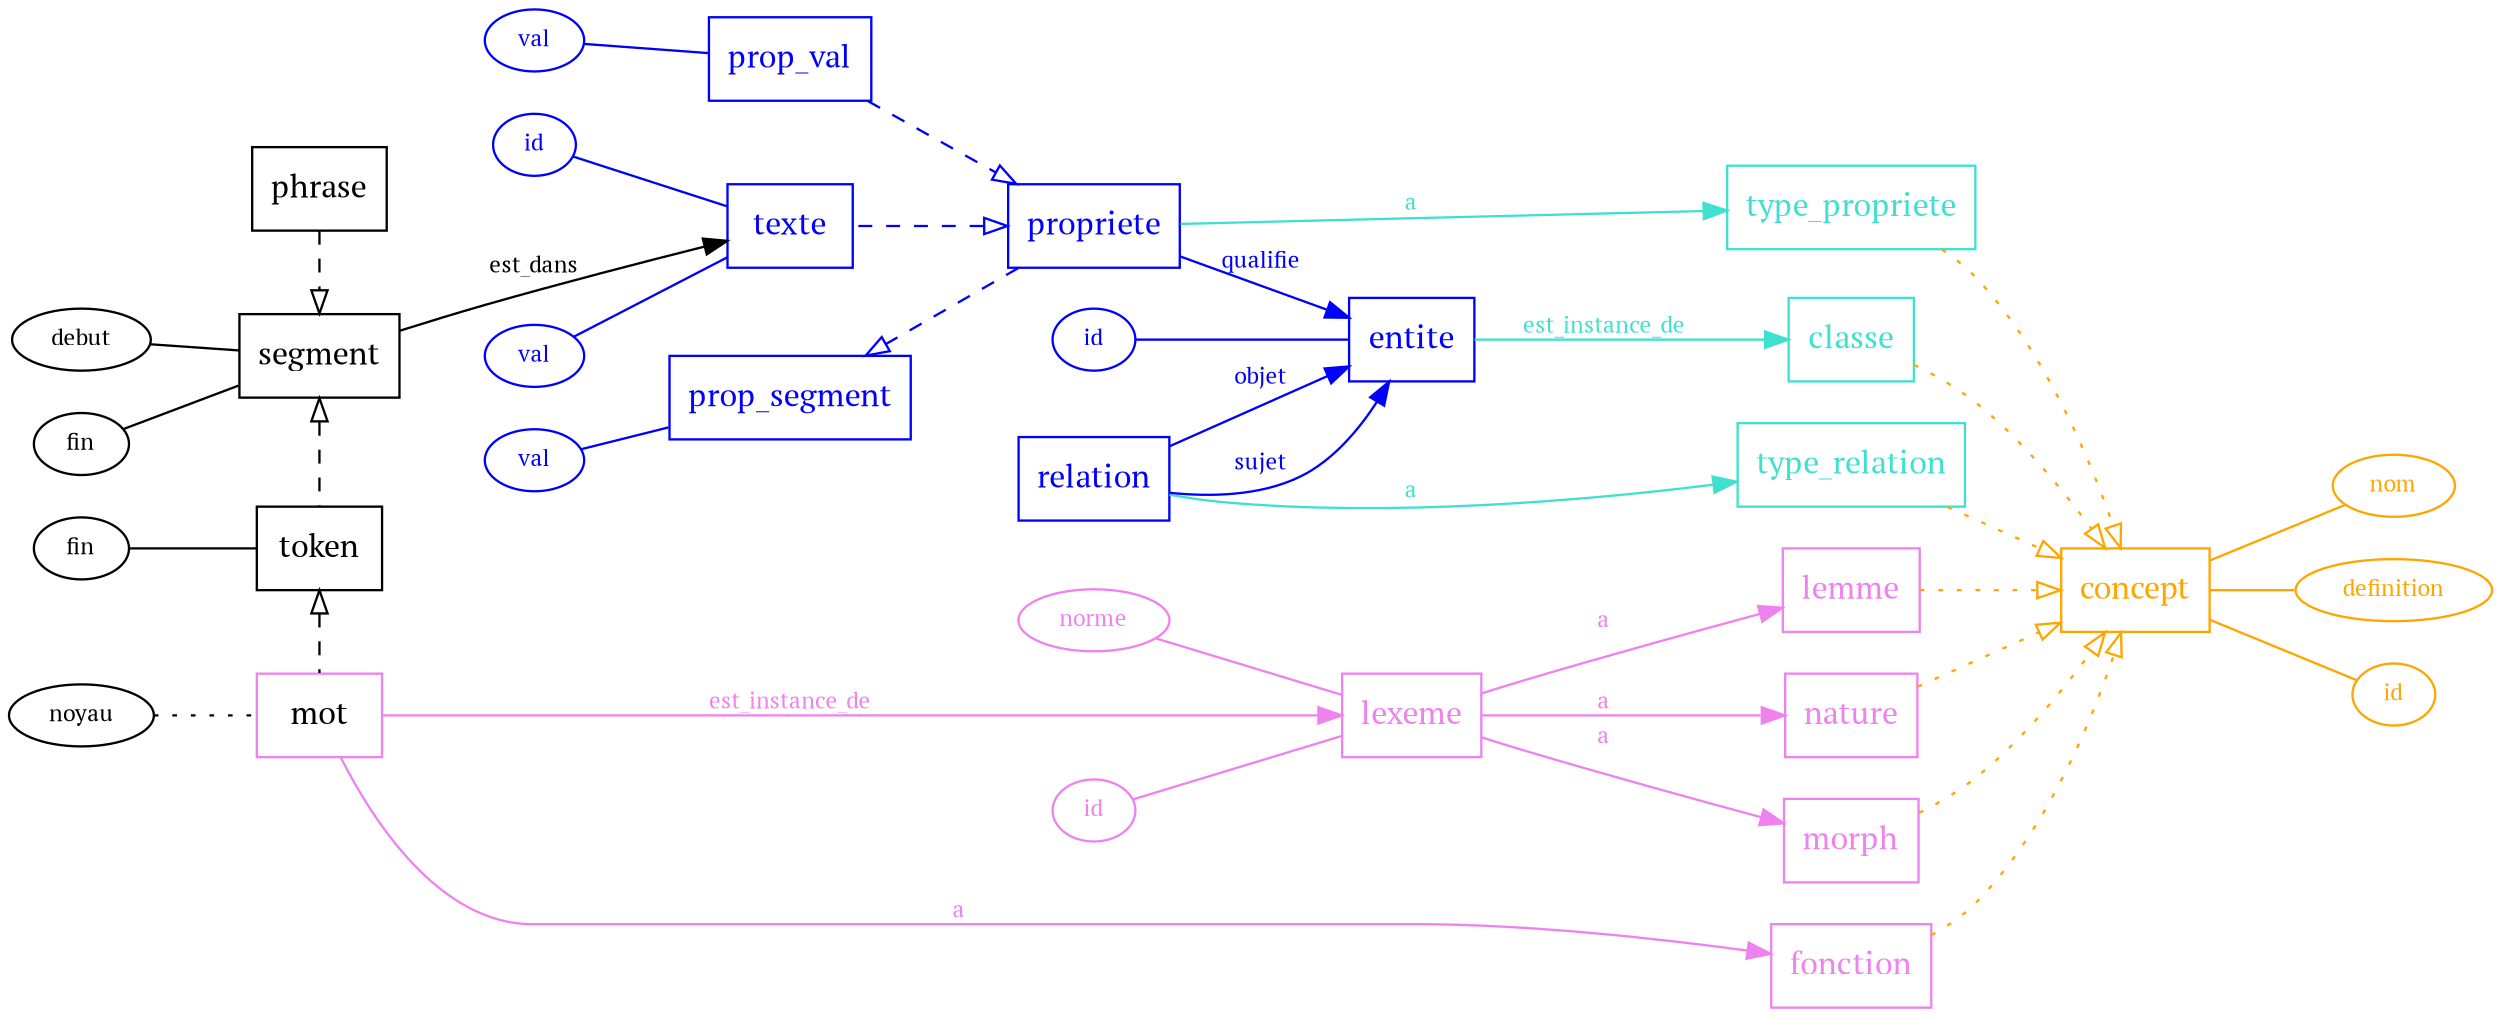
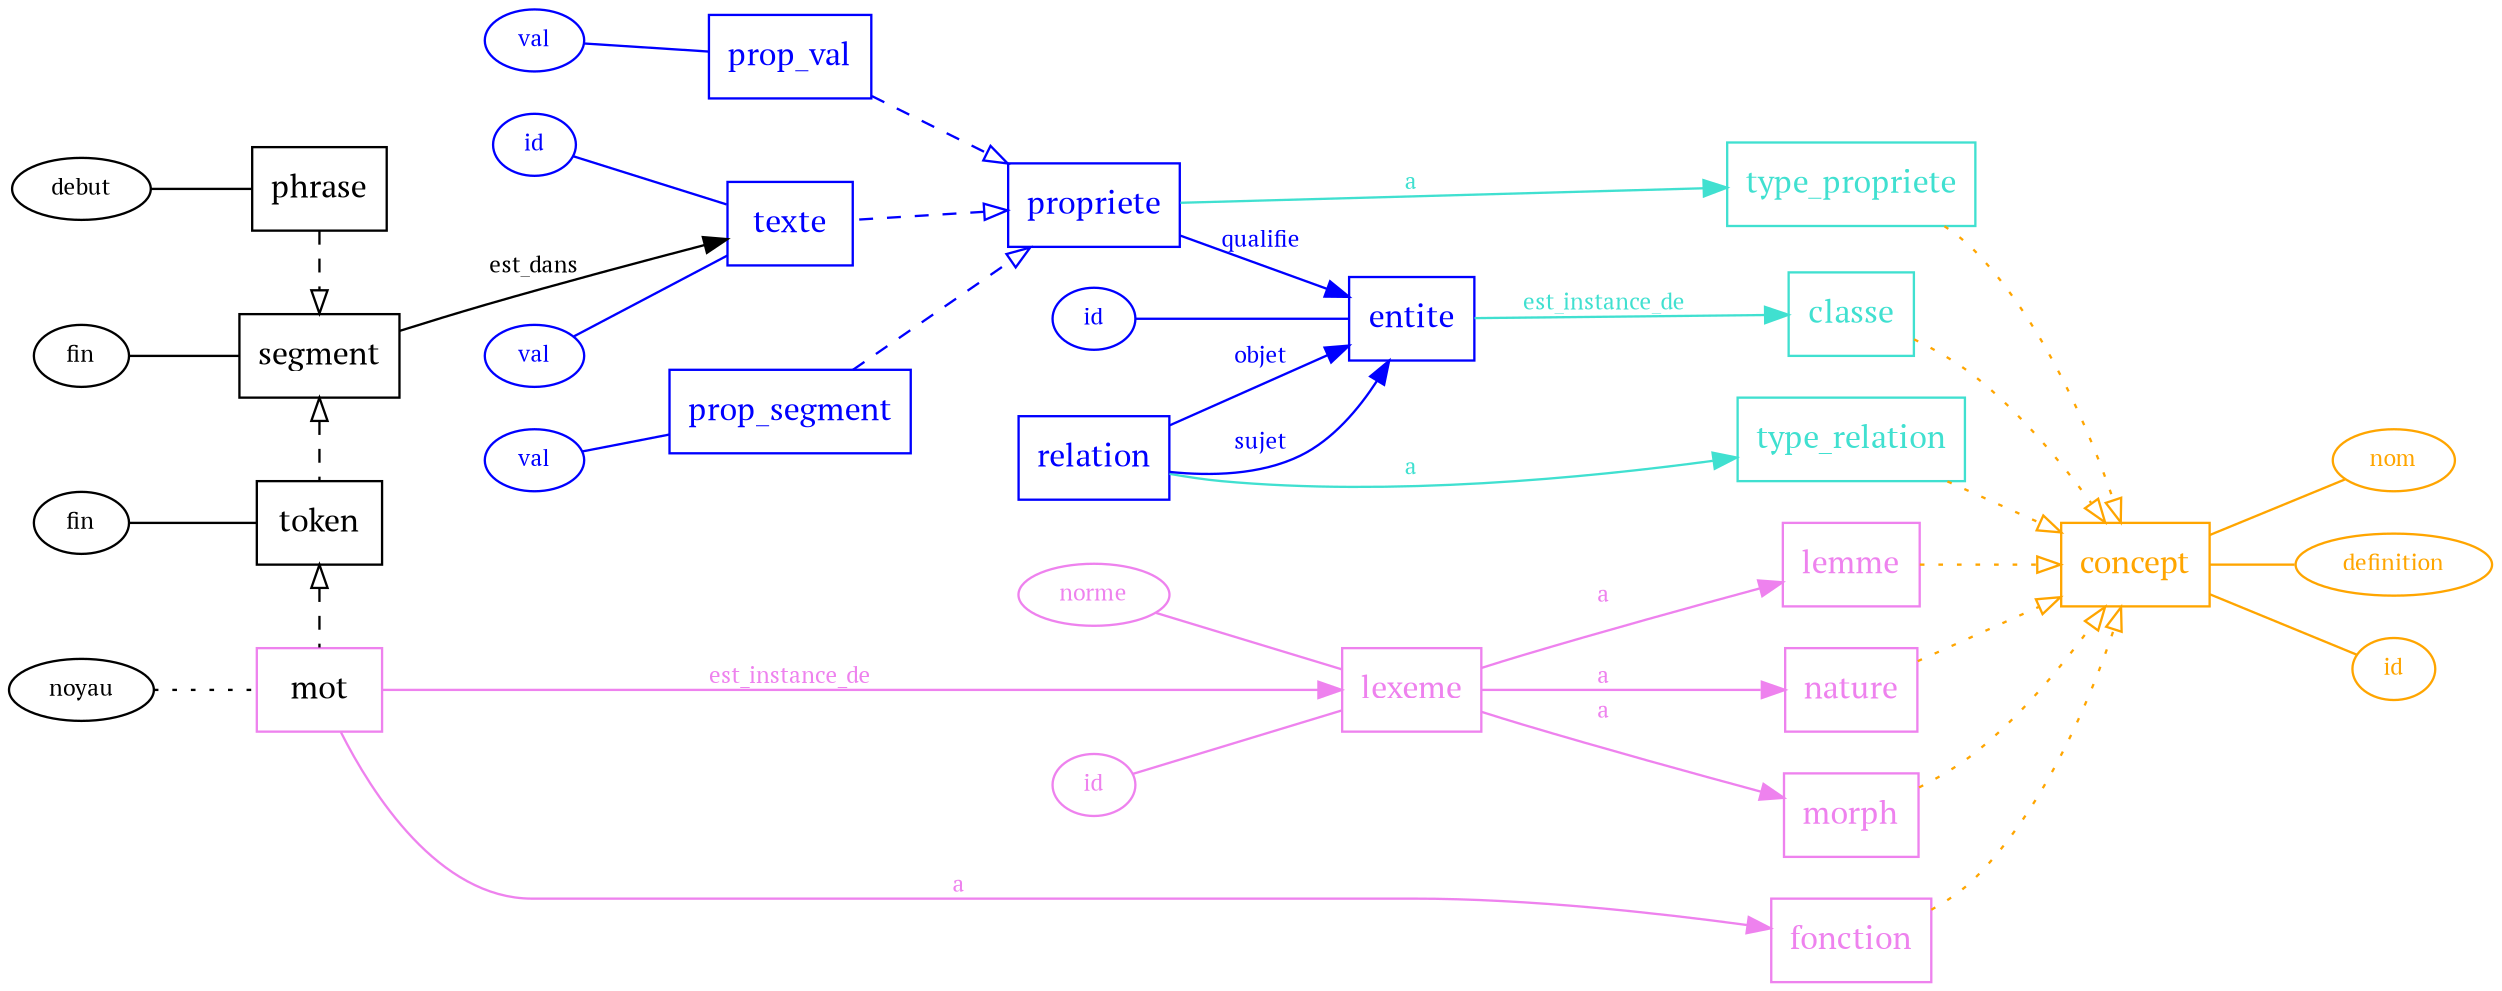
(952, 306) -> (932, 315)
(195, 347) -> (201, 189)
